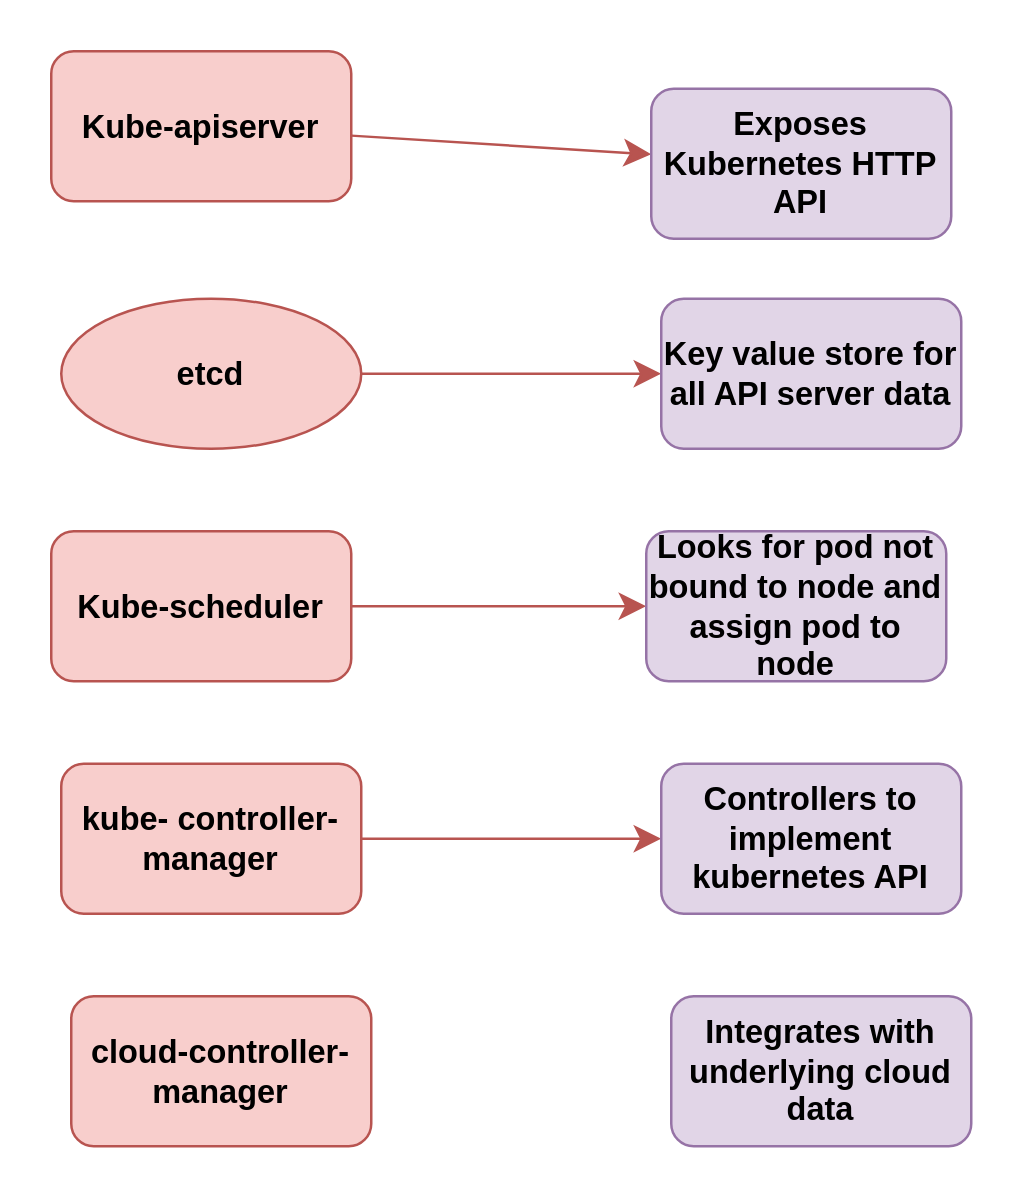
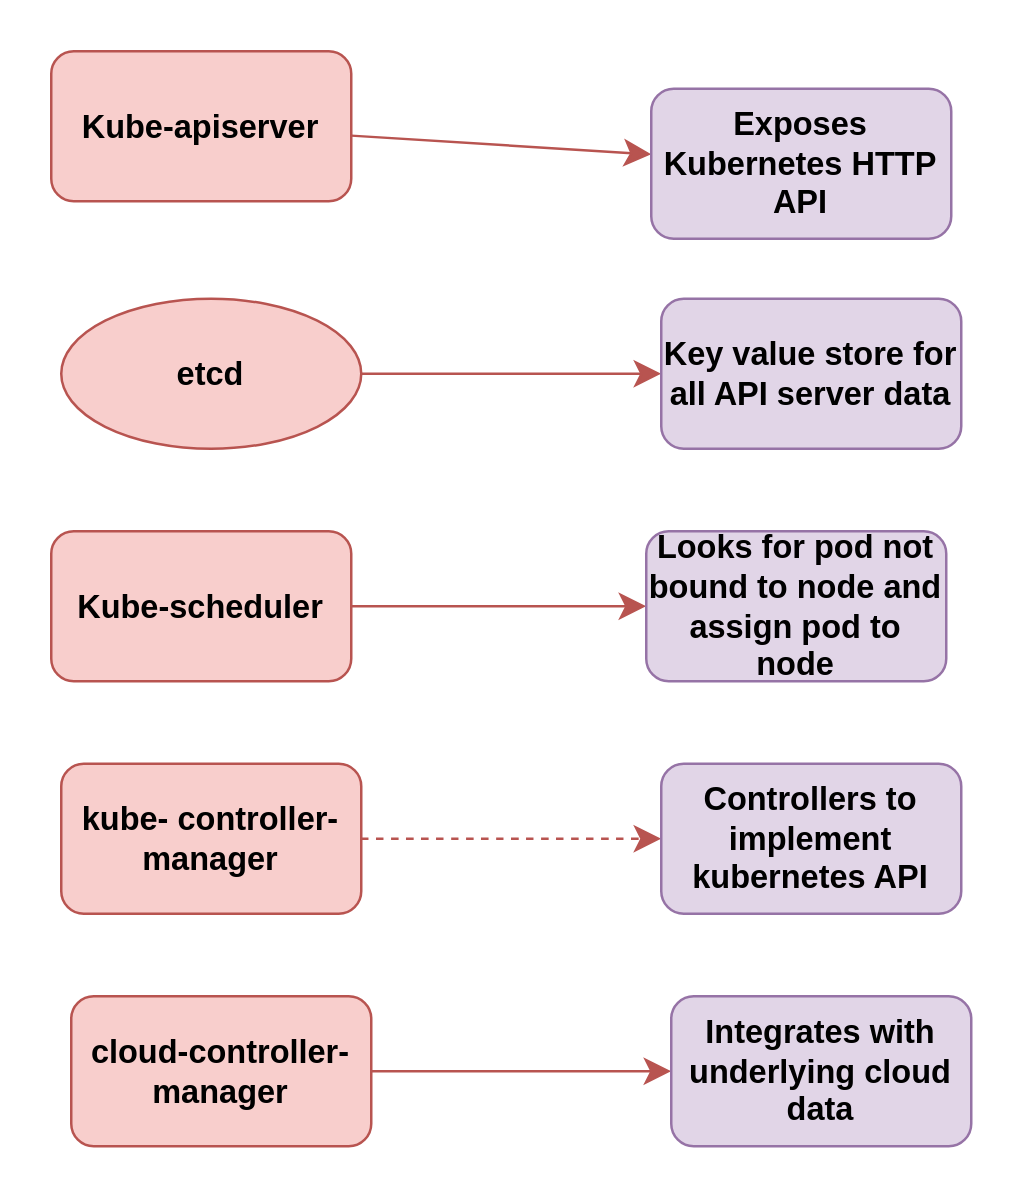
(504, 839) -> (504, 839)
none -> (513, 1071)
